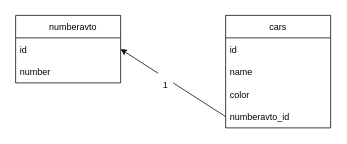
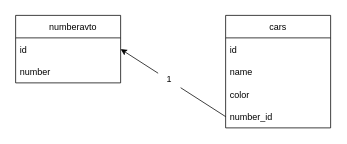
(165, 85) -> (169, 79)
(261, 117) -> (251, 117)
